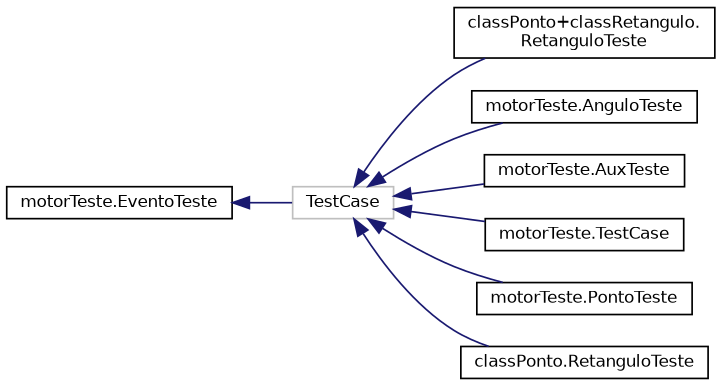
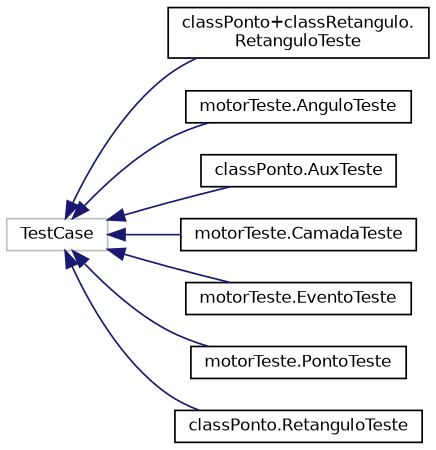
(584, 171) -> (299, 171)
(271, 203) -> (177, 269)
(584, 235) -> (299, 235)
